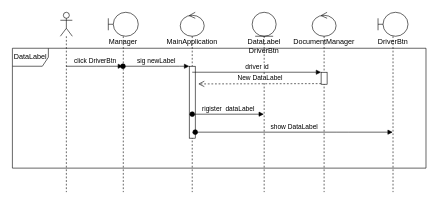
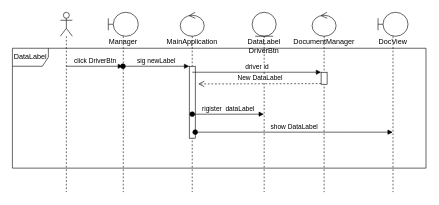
(393, 47) -> (393, 42)
